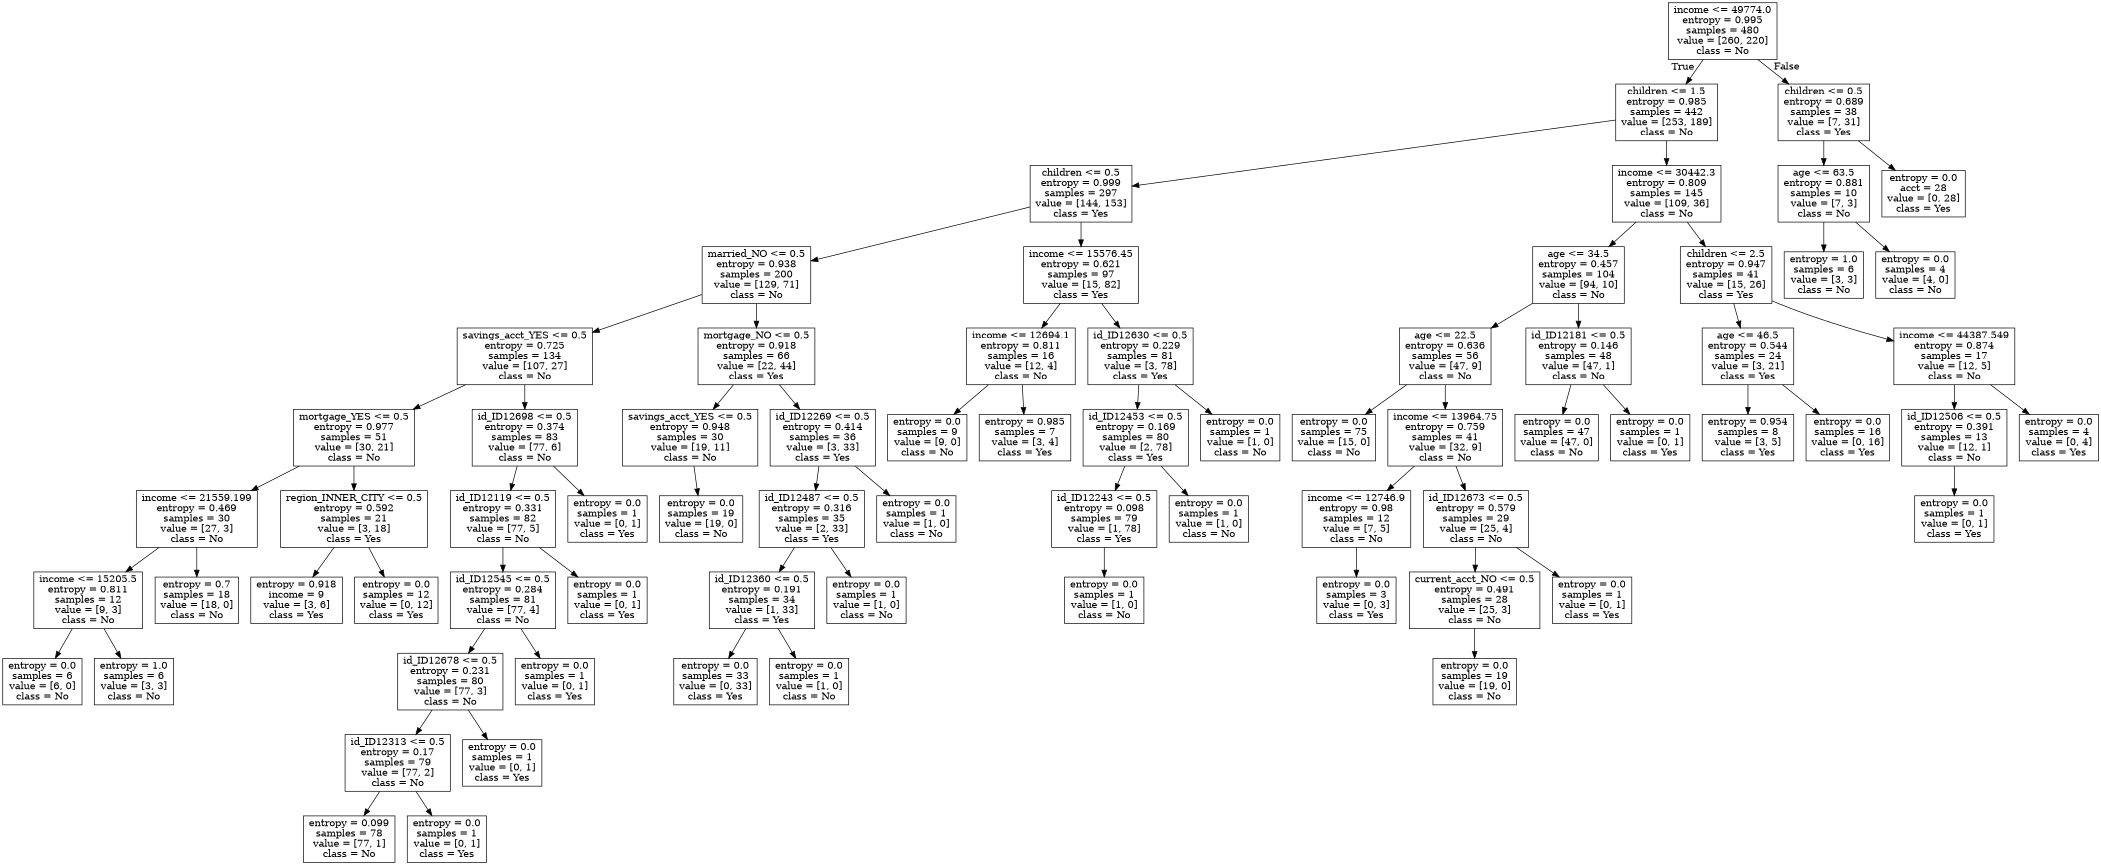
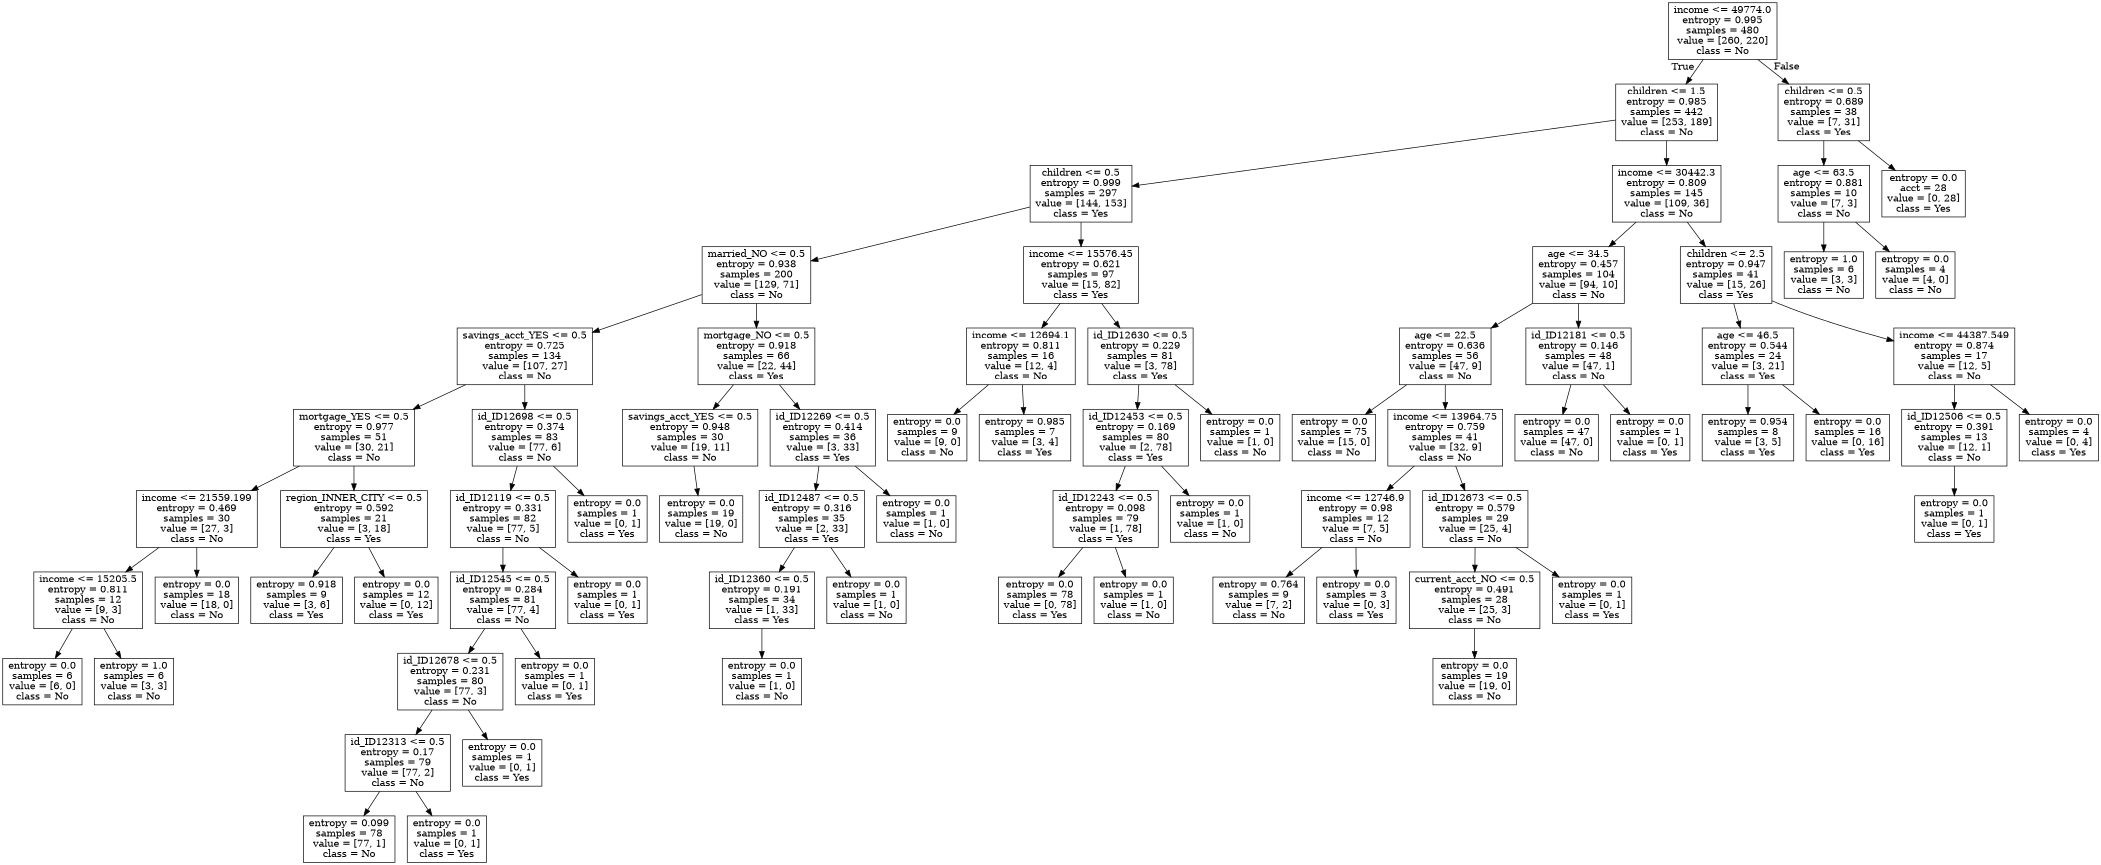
(197, 600) -> (197, 600)
(297, 600) -> (297, 600)
none -> (1040, 600)
none -> (1259, 600)
(715, 682) -> none
